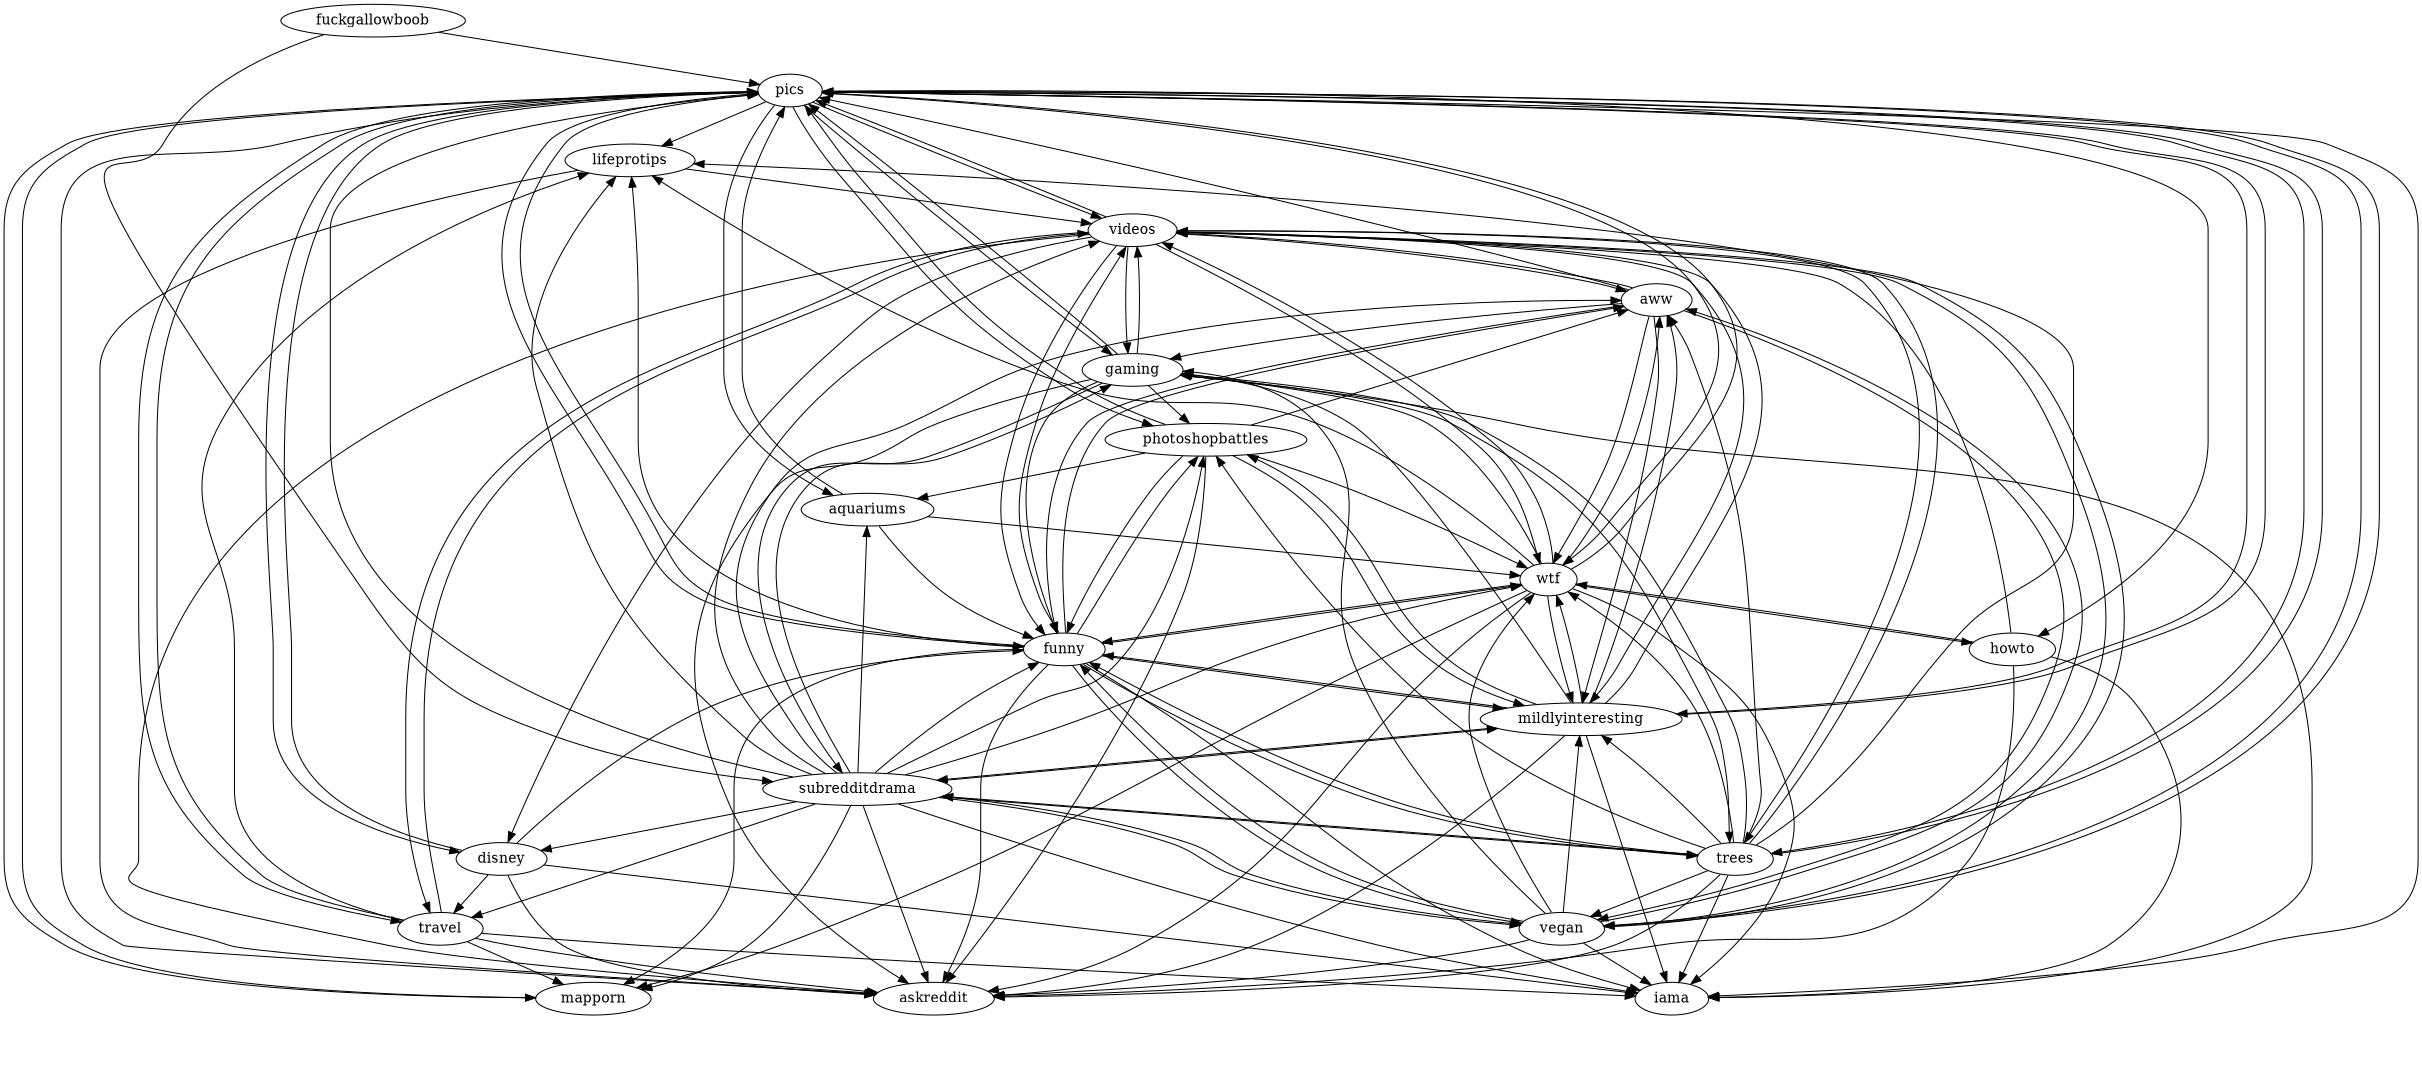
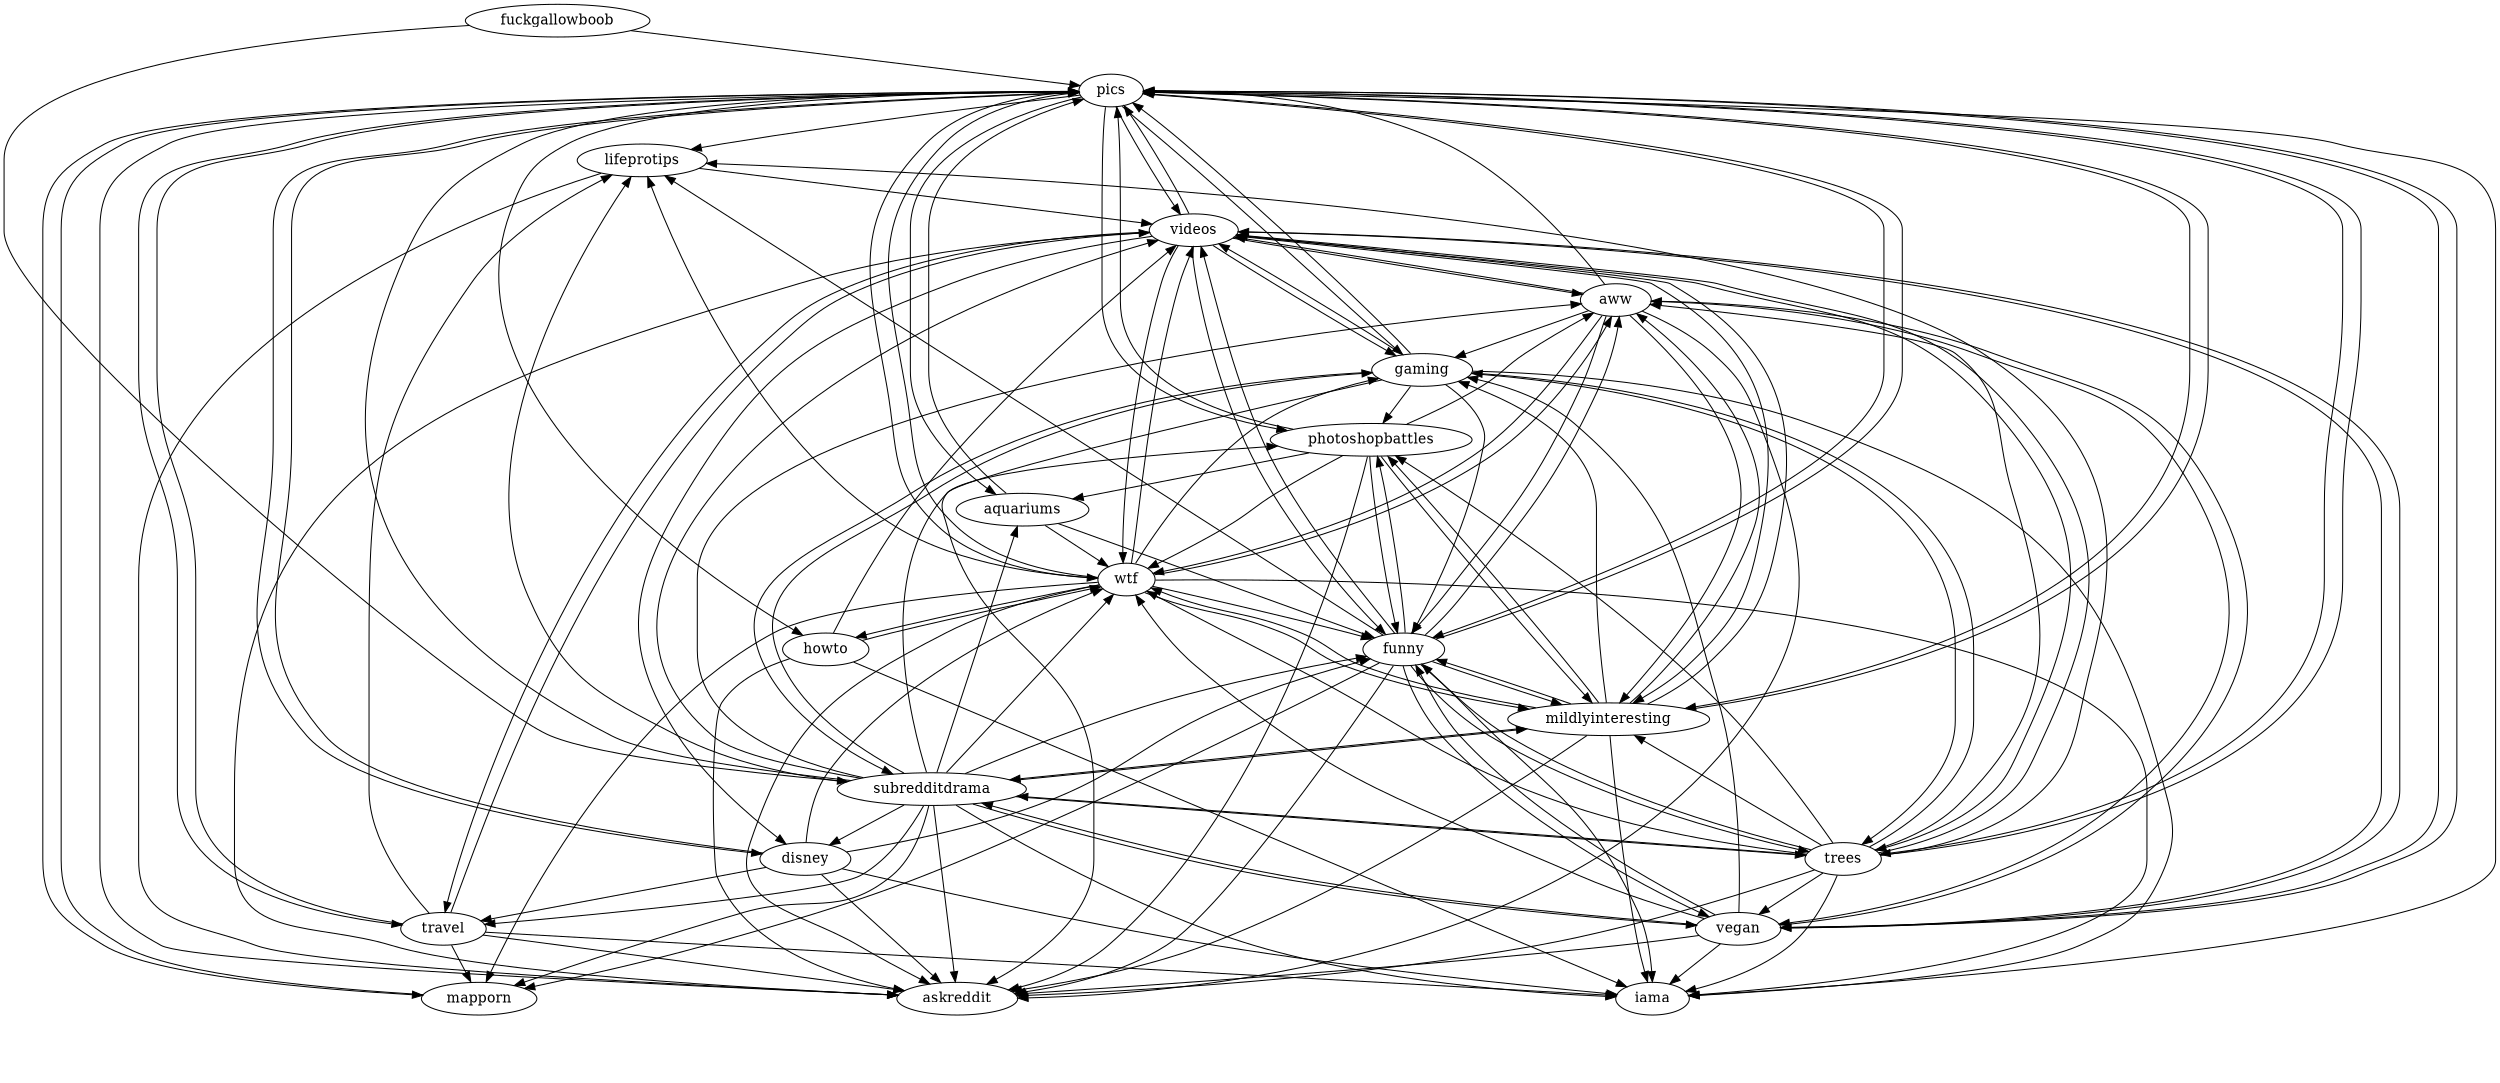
(1307, 615) -> (925, 680)
none -> (1684, 789)
(1571, 829) -> none
